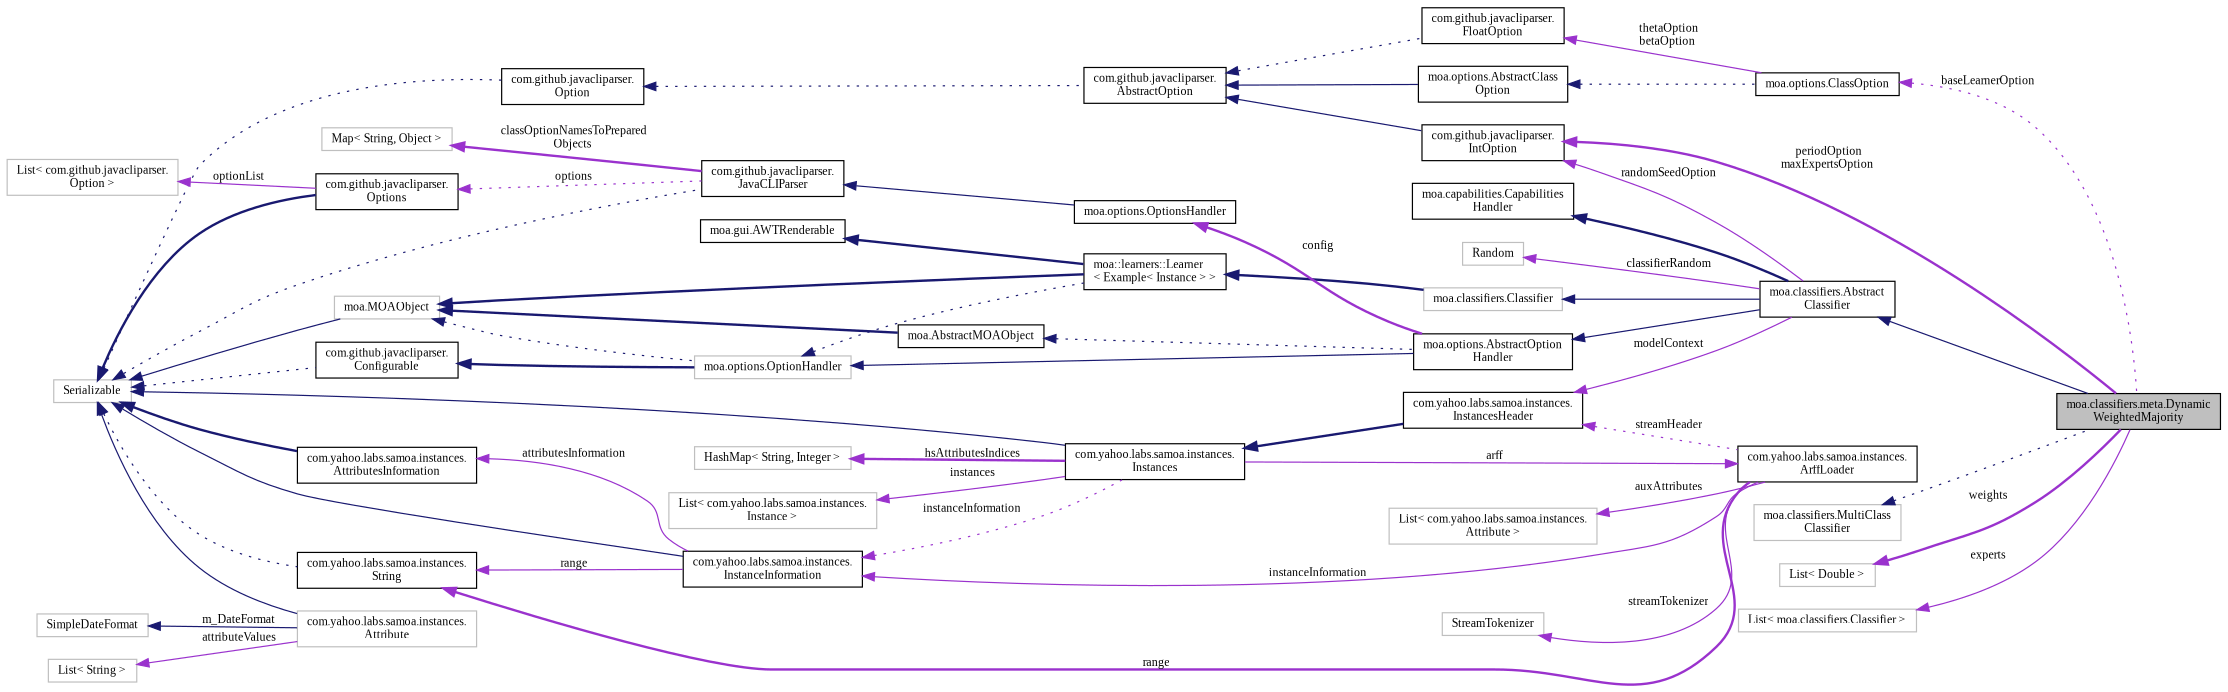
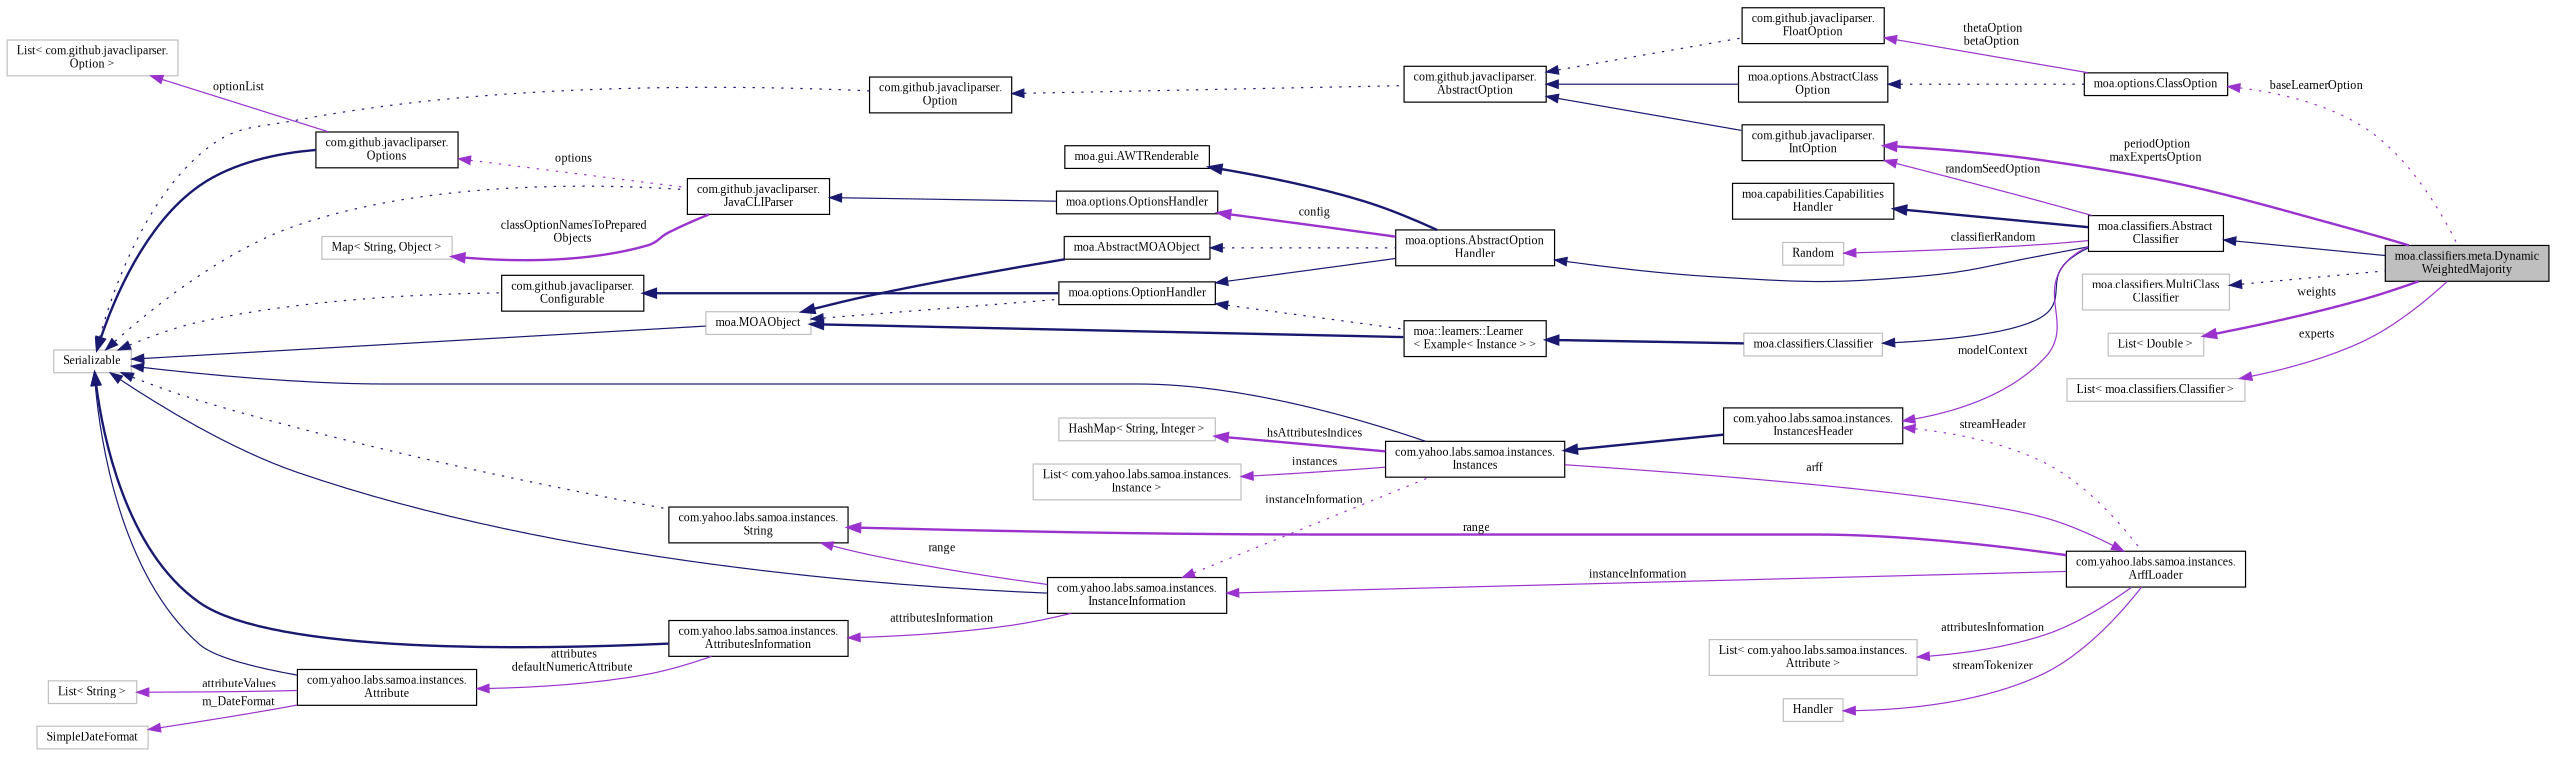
(971, 252) -> (1331, 192)
(773, 367) -> (1137, 293)
(1667, 487) -> (1992, 628)
(1493, 624) -> (1813, 710)
(229, 627) -> (229, 717)
(387, 629) -> (387, 687)
none -> (602, 681)
